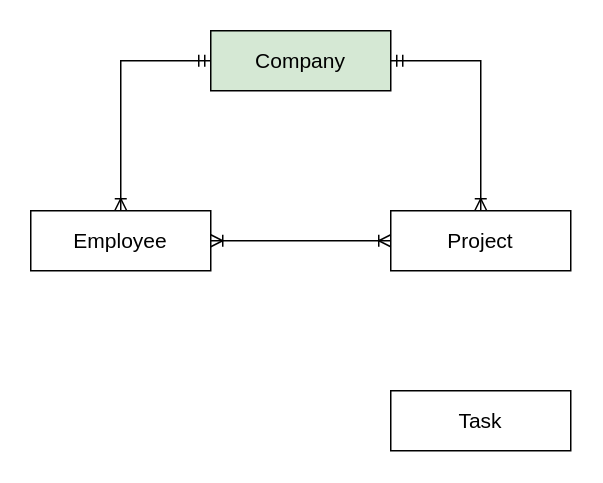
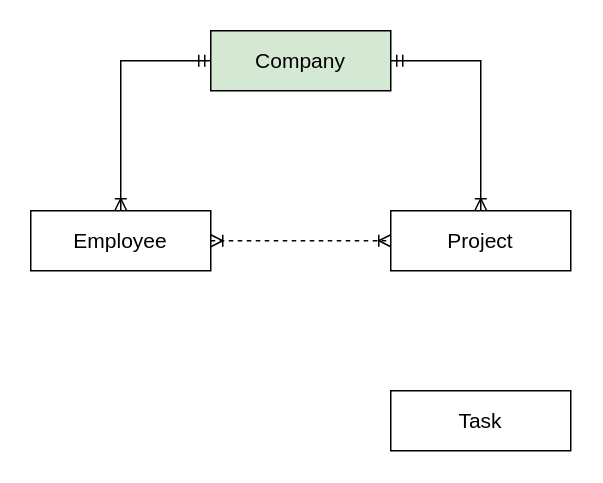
(302, 241) -> (302, 241)
